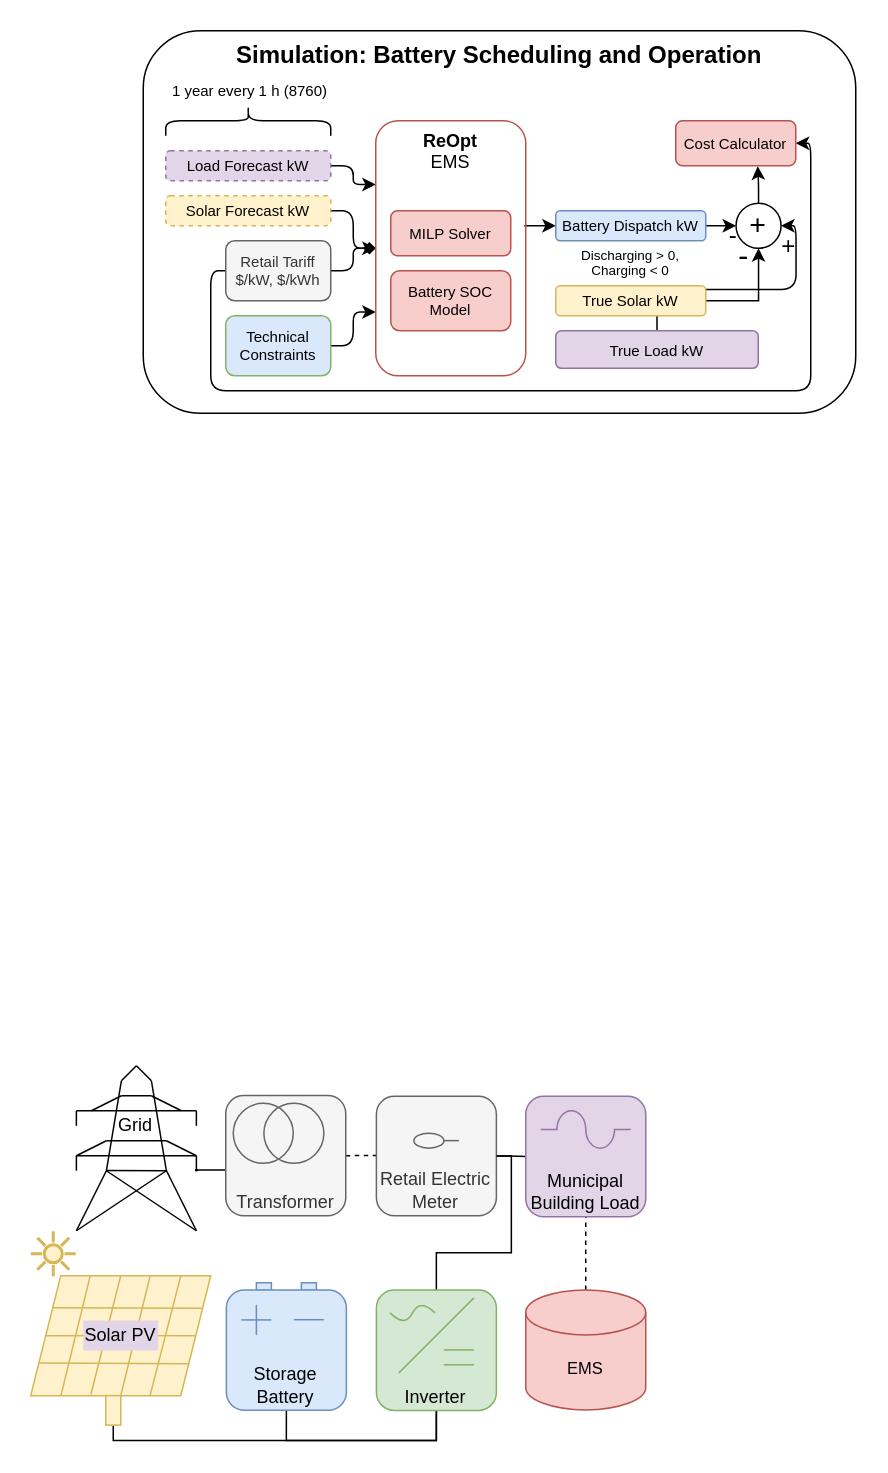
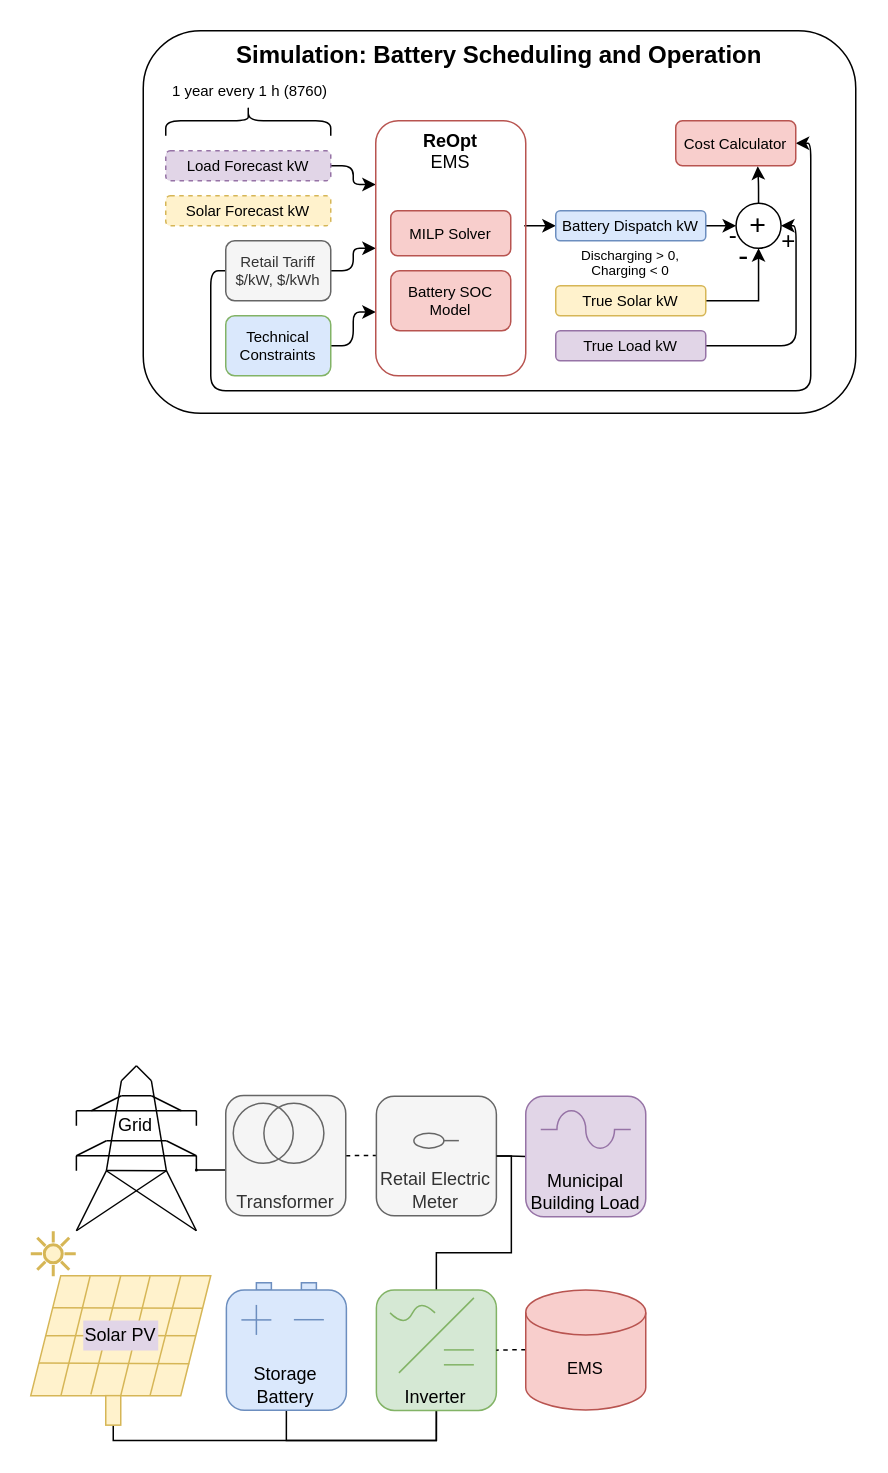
(353, 220) -> none
(355, 249) -> (354, 251)
(657, 350) -> (631, 346)
(586, 1255) -> (512, 1350)
